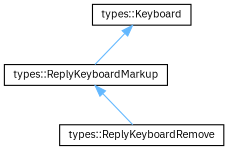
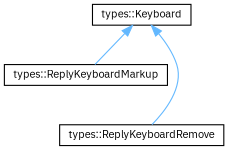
(118, 109) -> (178, 80)
